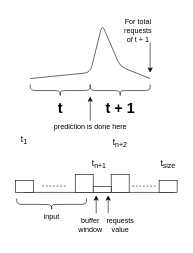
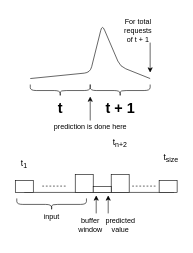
(24, 139) -> (24, 163)
(99, 163) -> none
(168, 163) -> (171, 157)
(121, 225) -> (121, 225)
